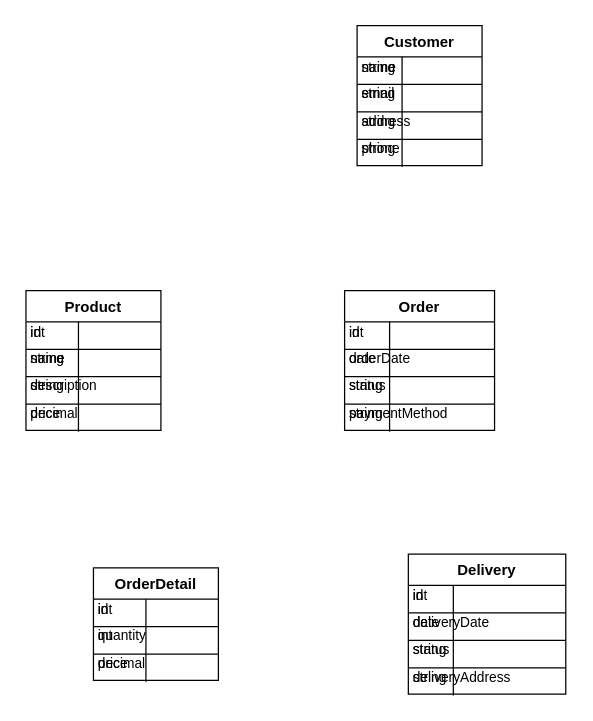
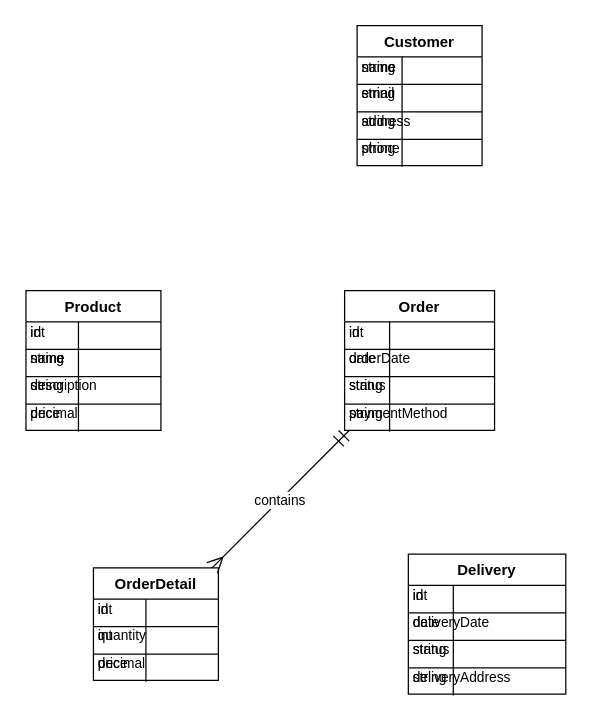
none -> (279, 501)
